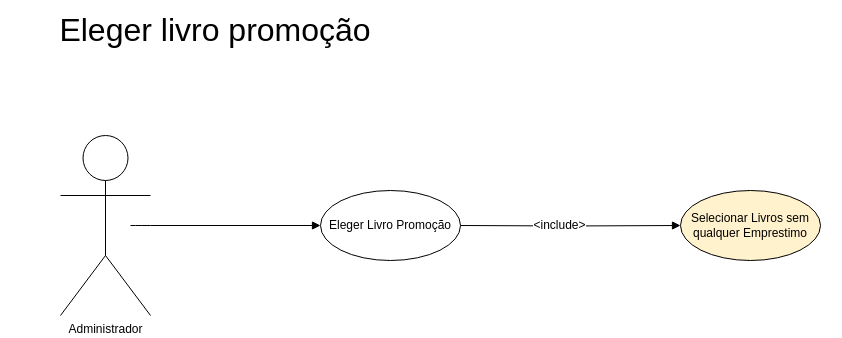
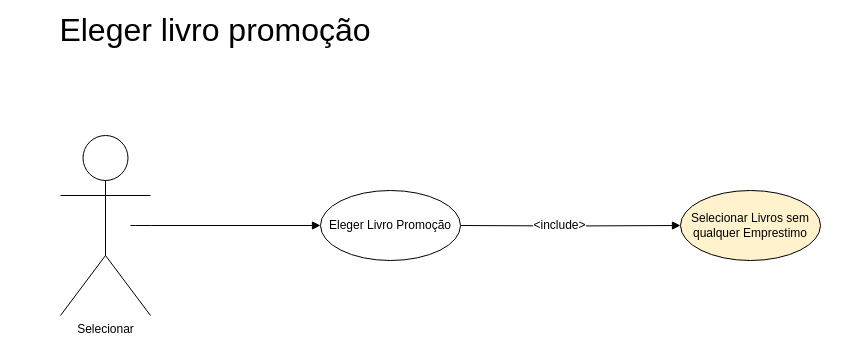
(106, 330) -> (106, 330)
